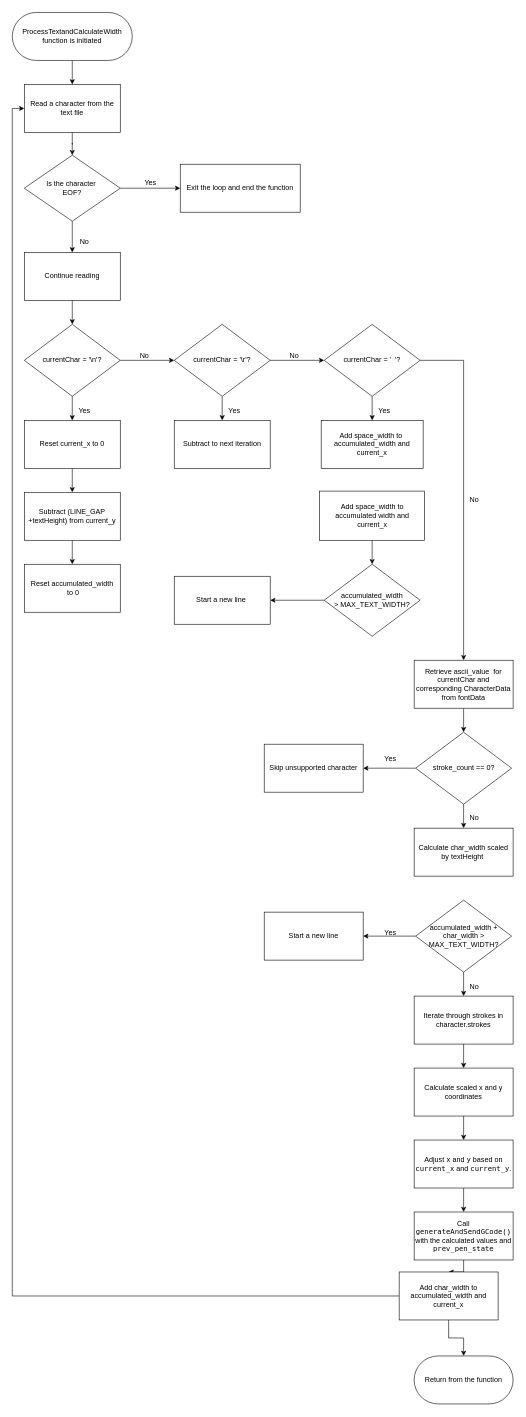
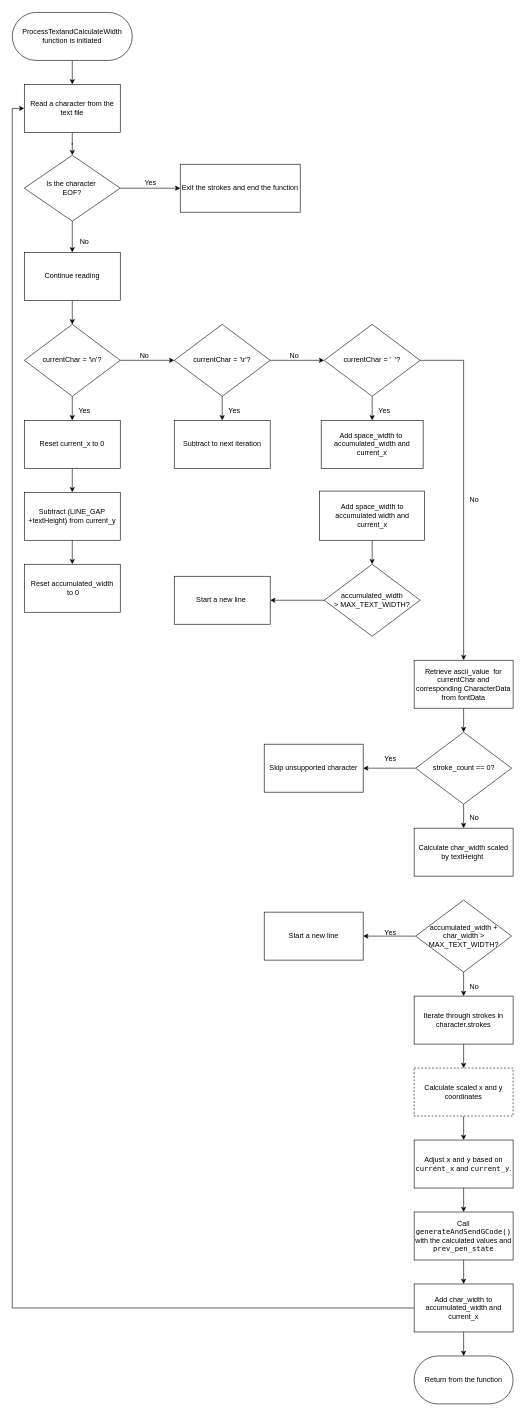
(240, 188) -> (240, 188)
(464, 1092) -> (464, 1092)
(449, 1296) -> (464, 1308)
